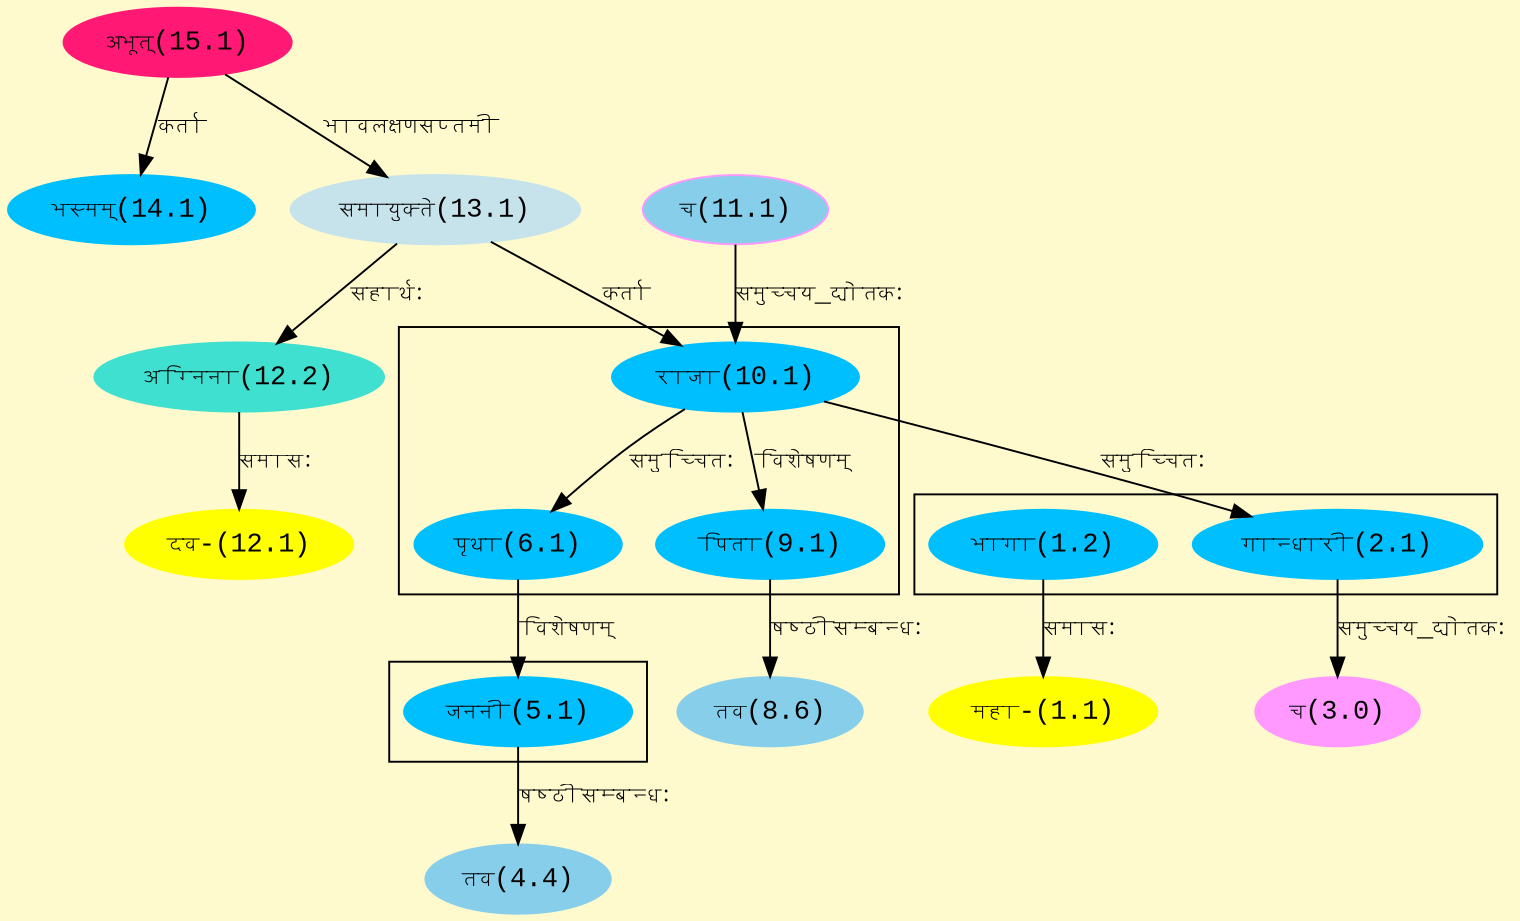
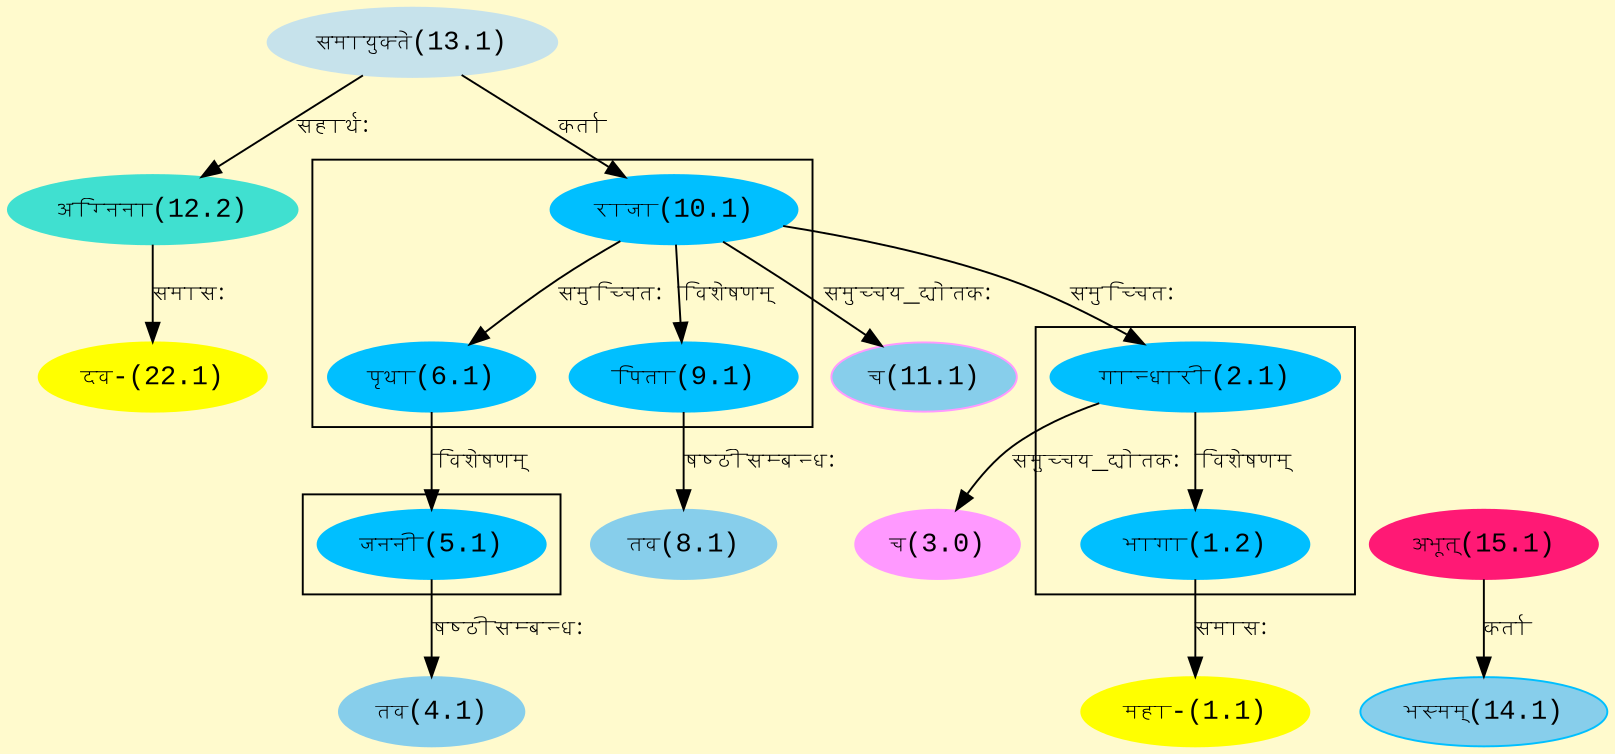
(298, 120) -> none
(131, 210) -> (1484, 712)
(735, 284) -> (795, 288)
none -> (1195, 451)
(239, 544) -> (153, 377)
(770, 712) -> (684, 544)
(518, 879) -> (432, 712)
